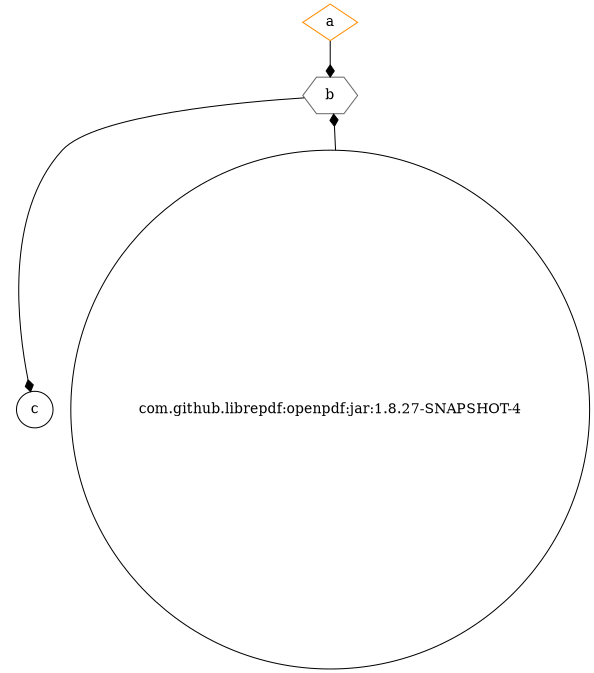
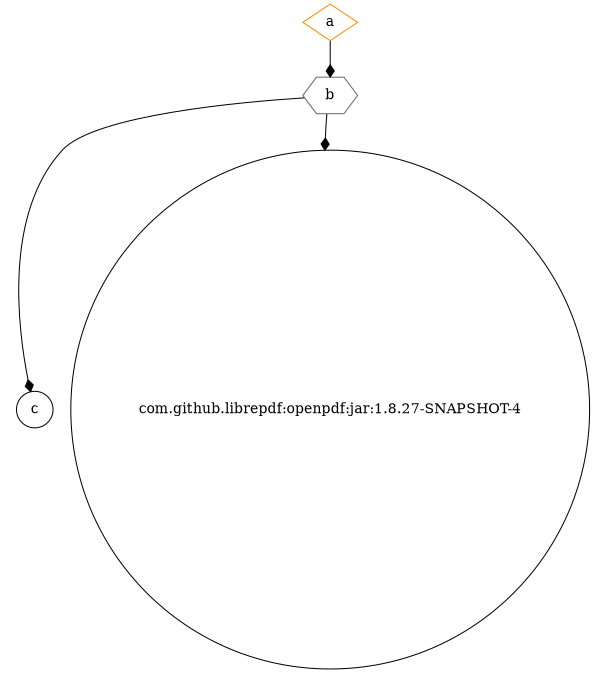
(335, 138) -> (326, 126)
